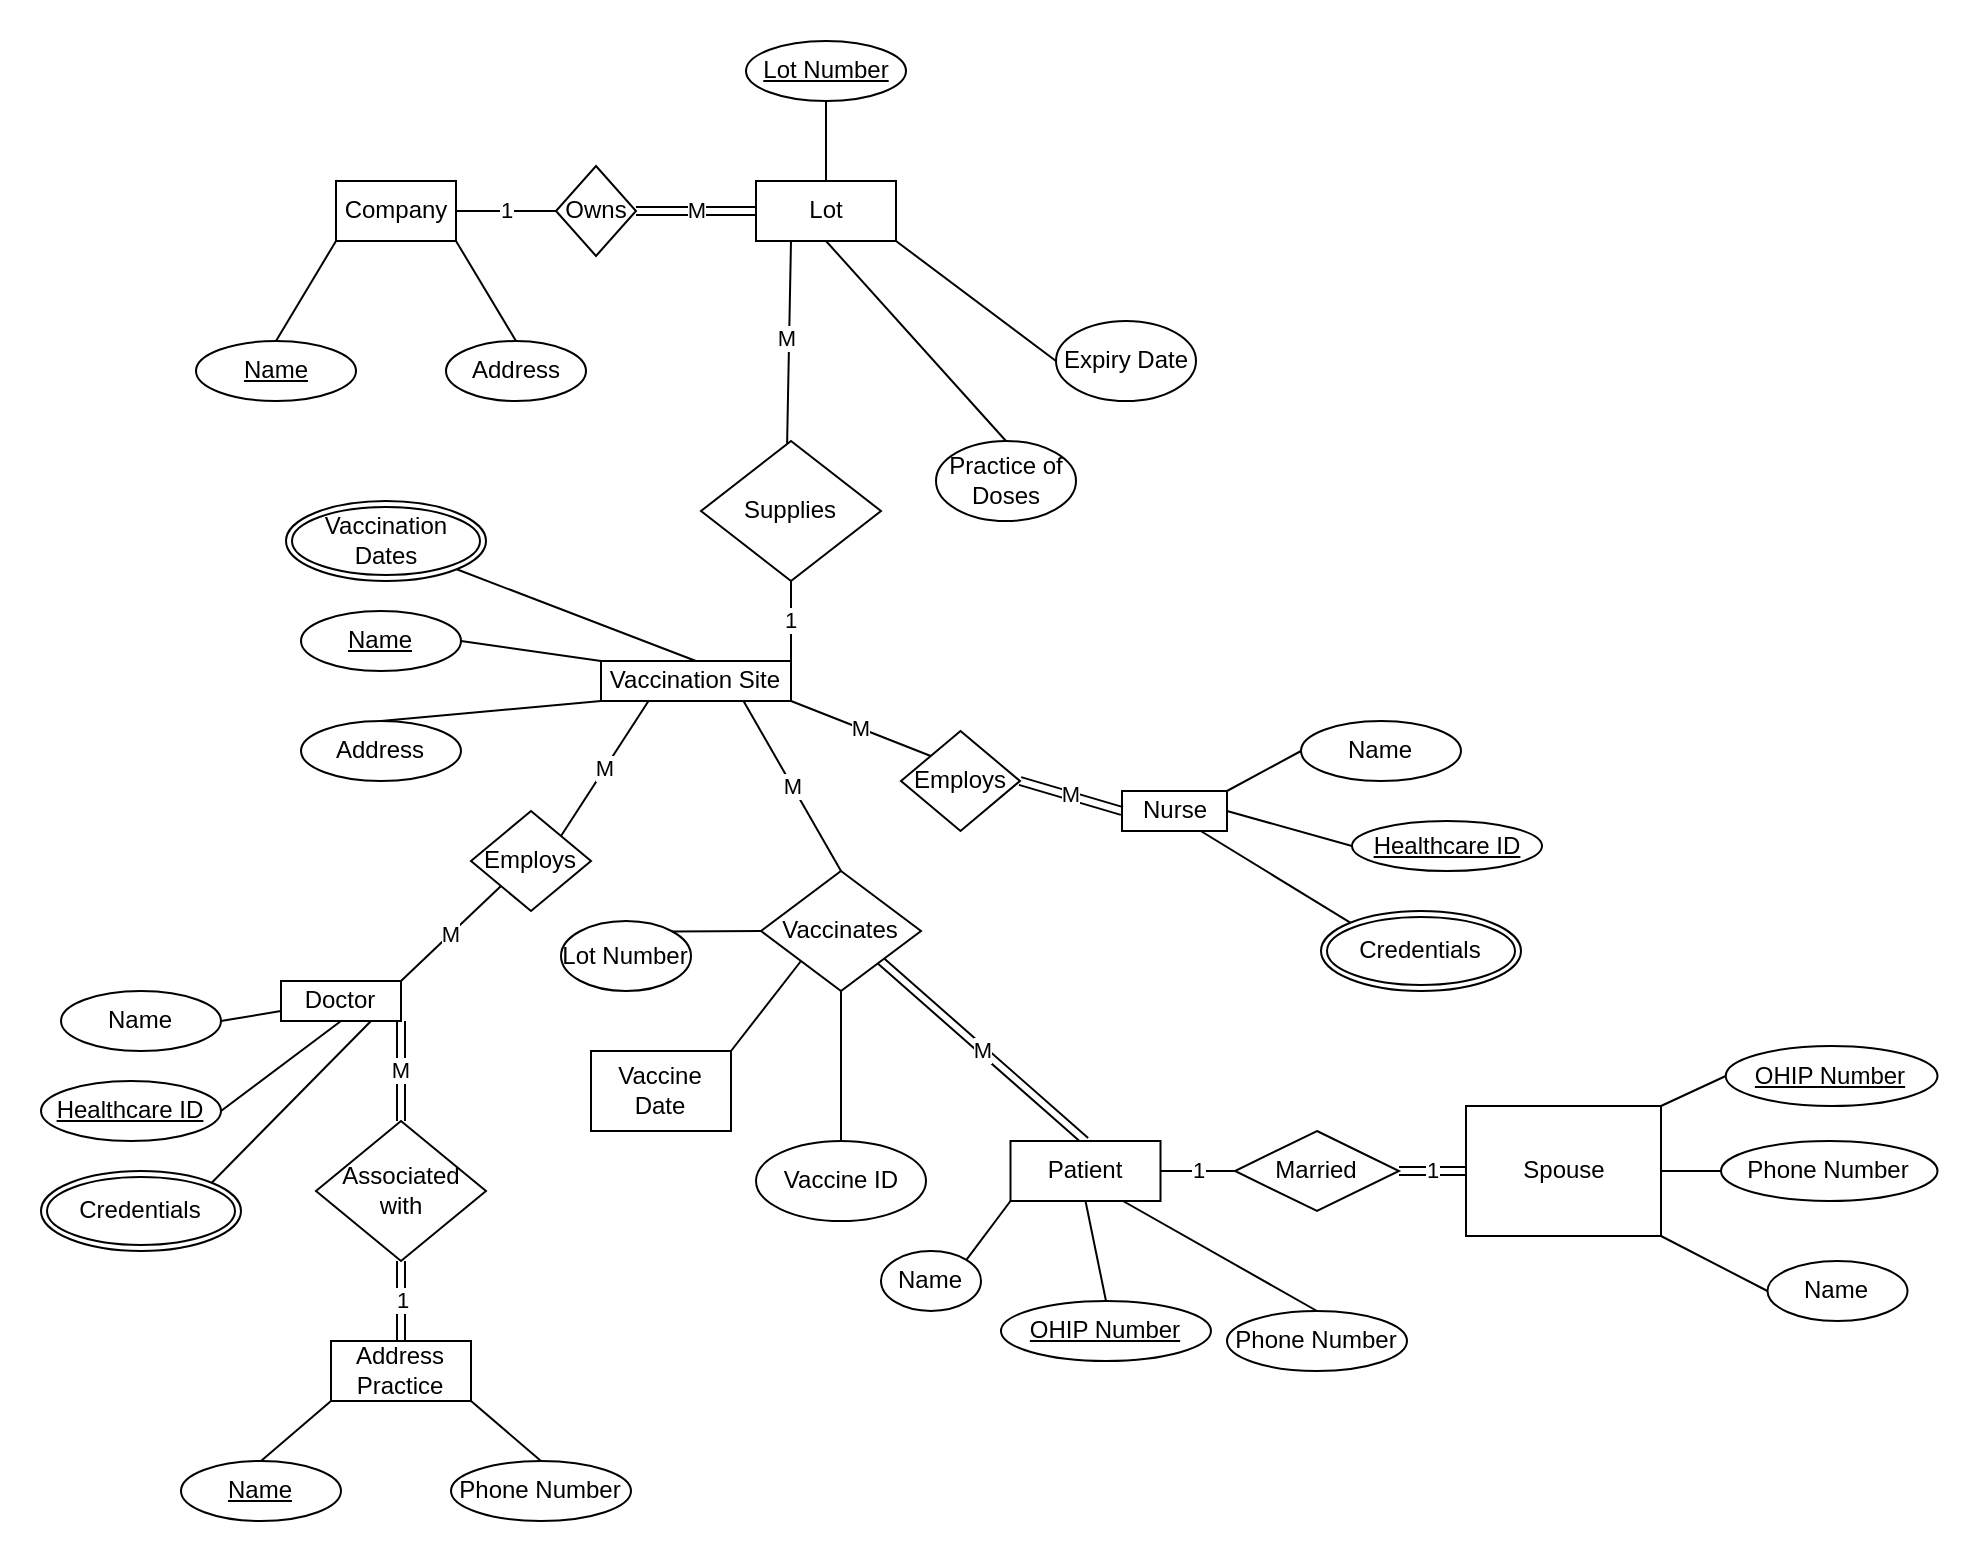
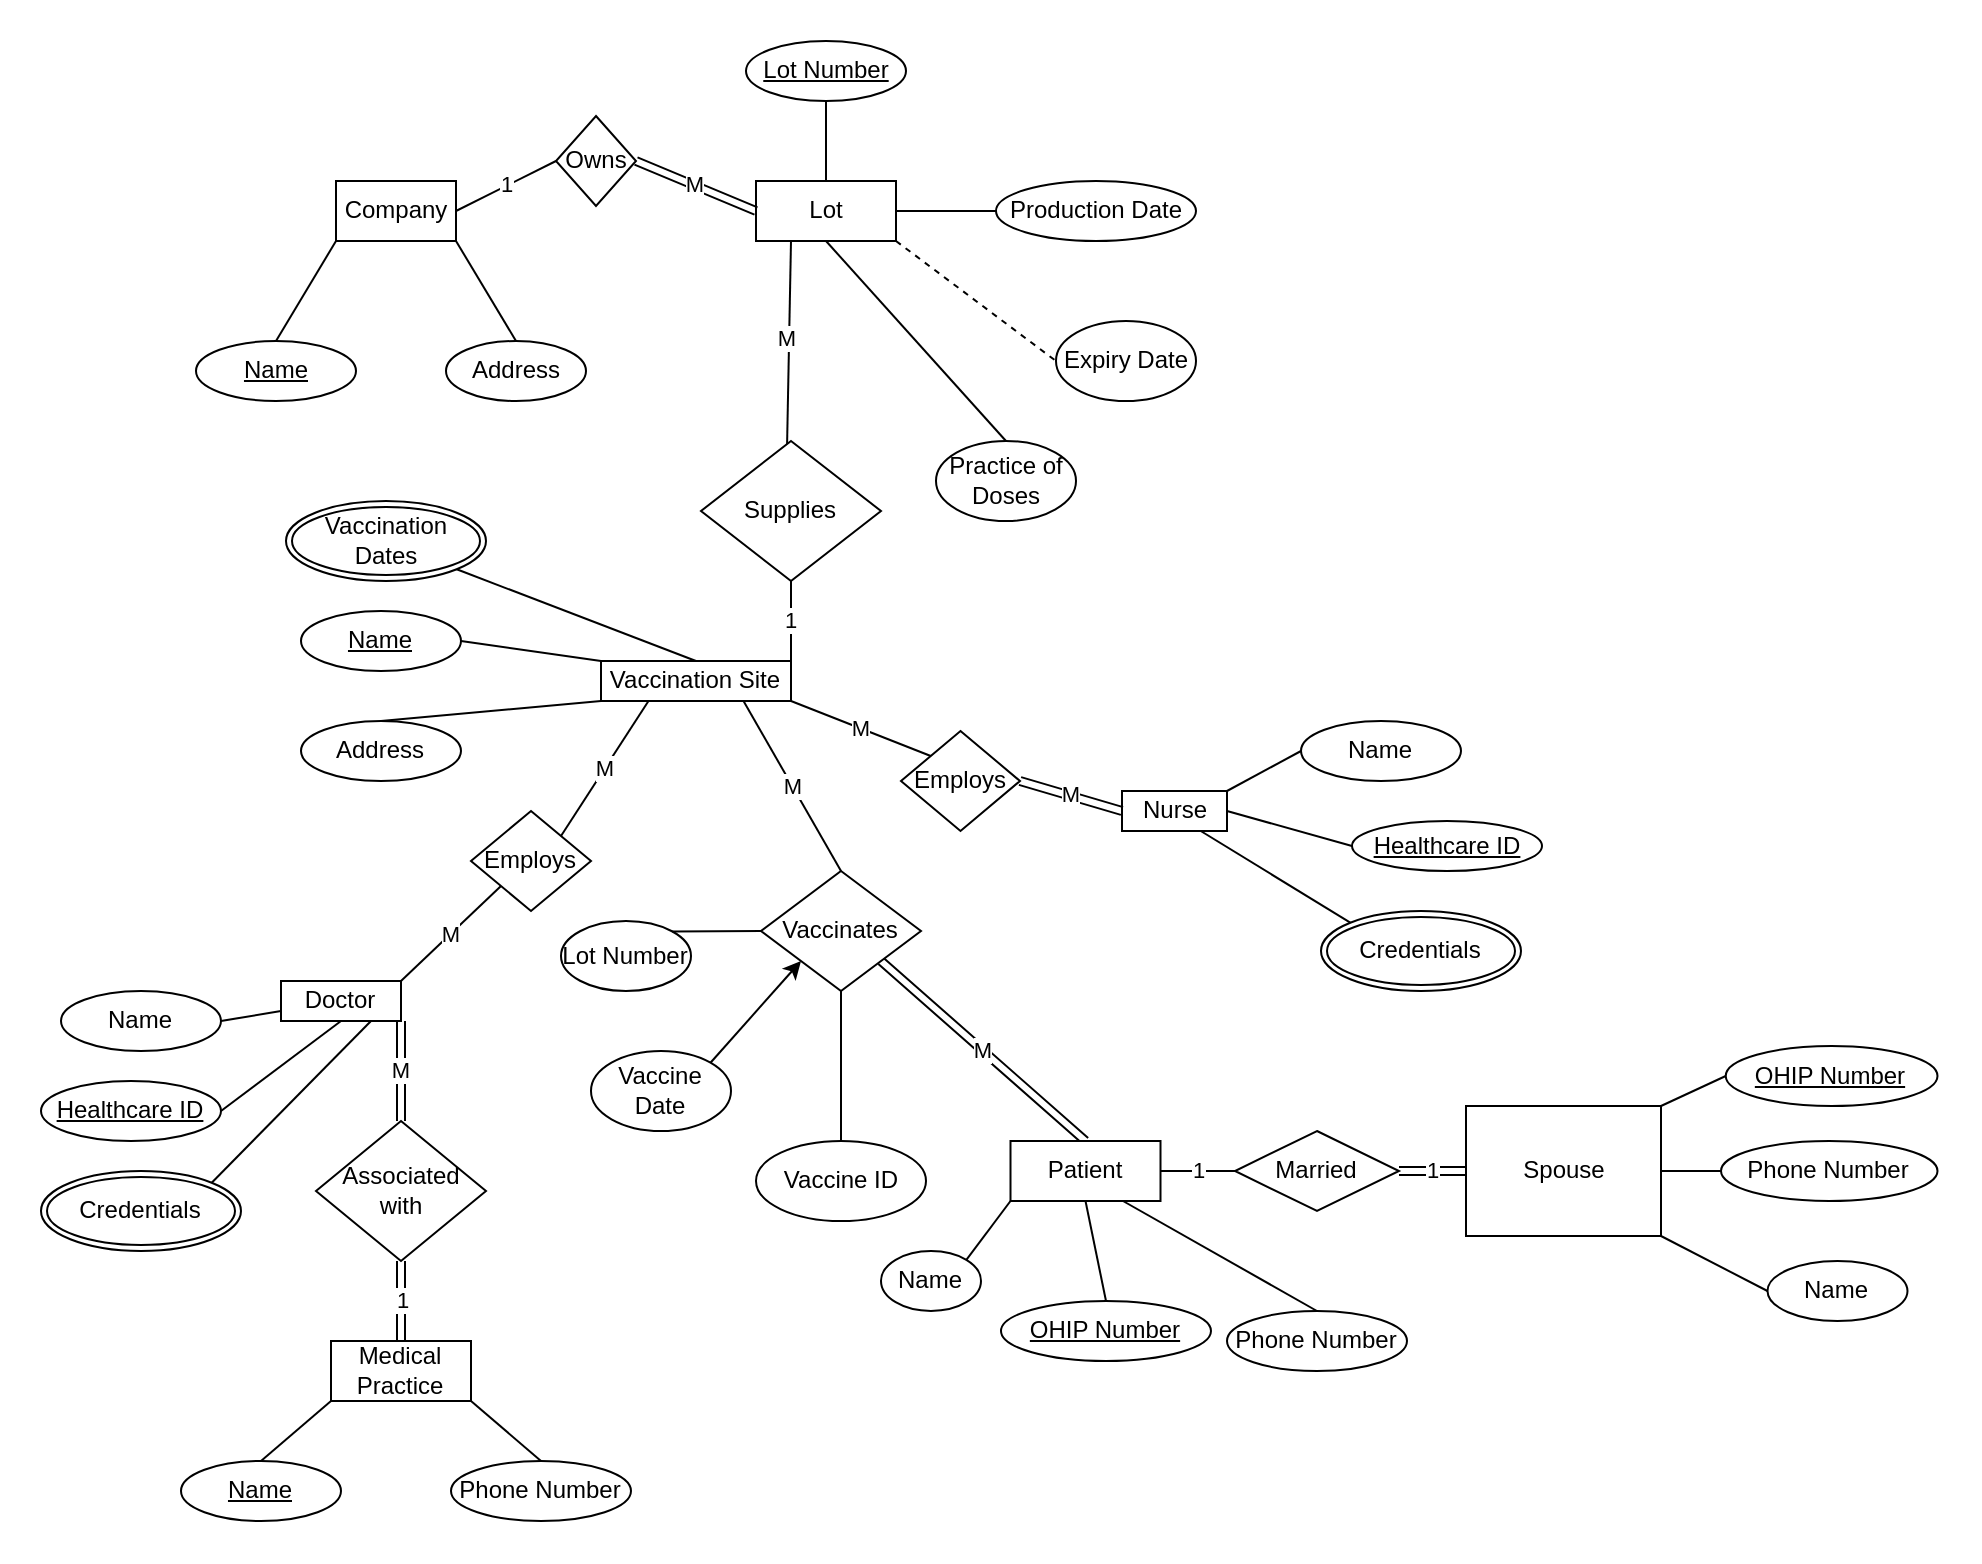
(596, 211) -> (596, 161)
none -> (946, 211)
none -> (1096, 211)
(978, 302) -> (978, 302)
(765, 1007) -> (751, 1017)
(661, 1091) -> (661, 1091)
(401, 1371) -> (401, 1371)
